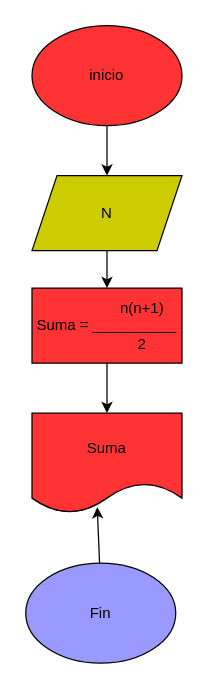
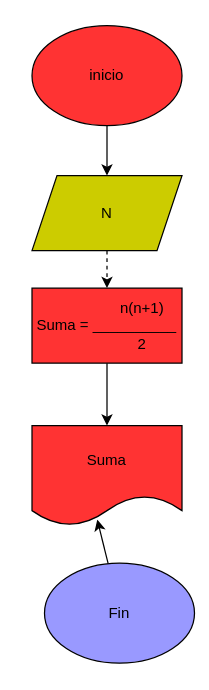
(107, 266) -> (107, 266)
(107, 463) -> (107, 476)
(101, 613) -> (119, 613)
